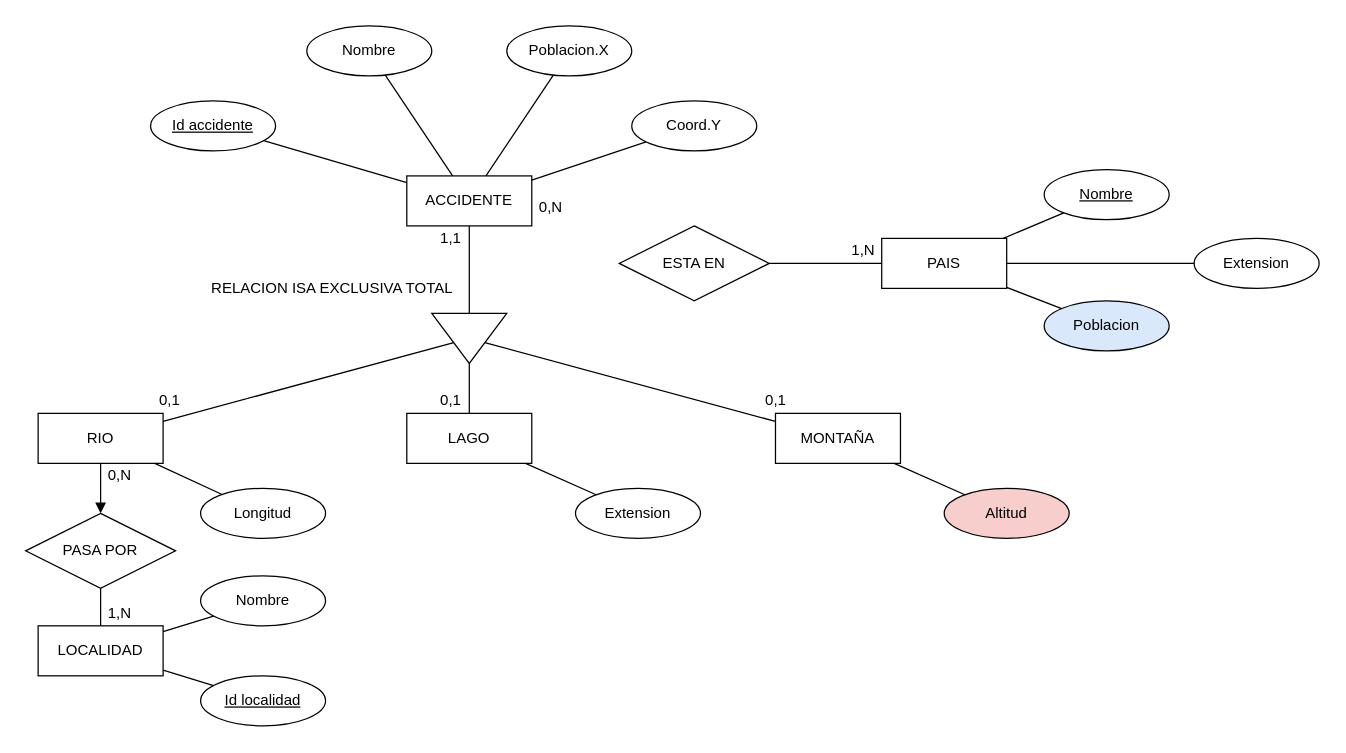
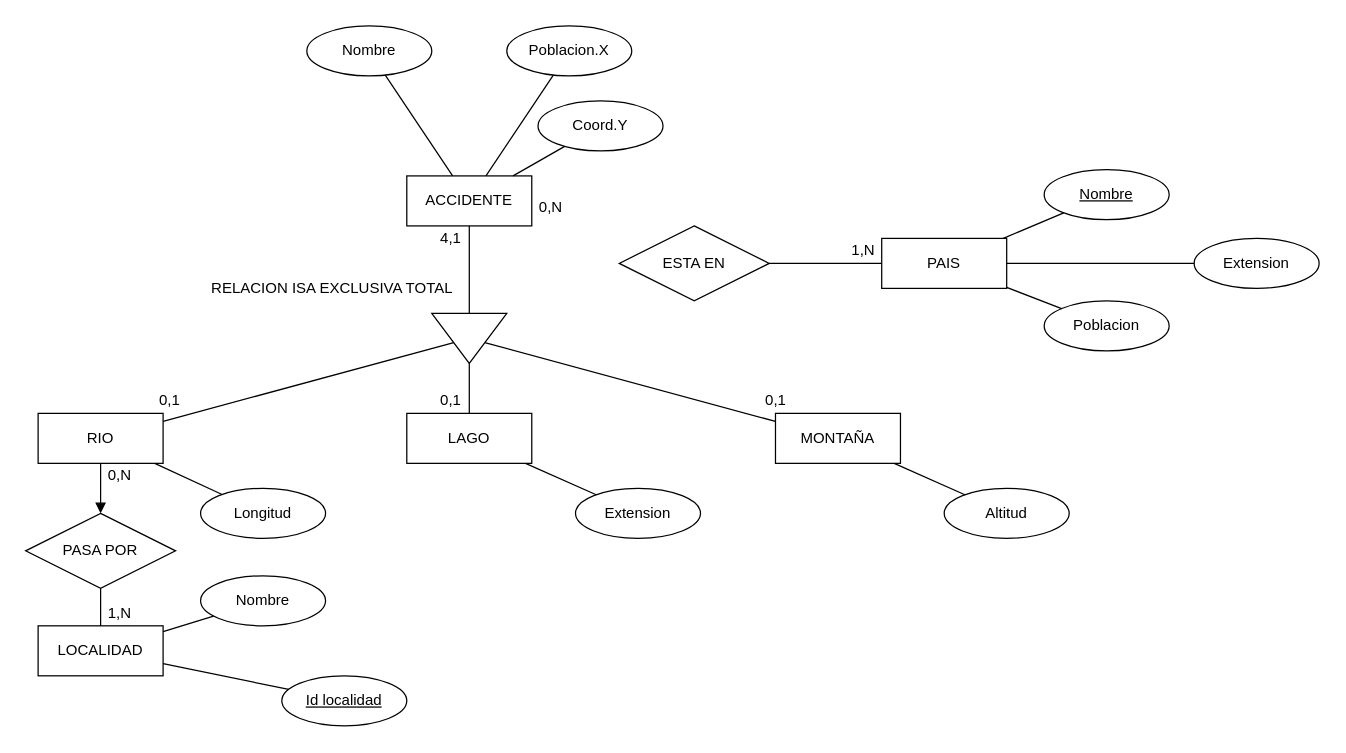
(213, 126) -> none
(694, 126) -> (601, 126)
(335, 161) -> none
(451, 238) -> (451, 238)
(1107, 326) -> (1107, 326)
(1007, 513) -> (1007, 513)
(263, 701) -> (344, 701)
